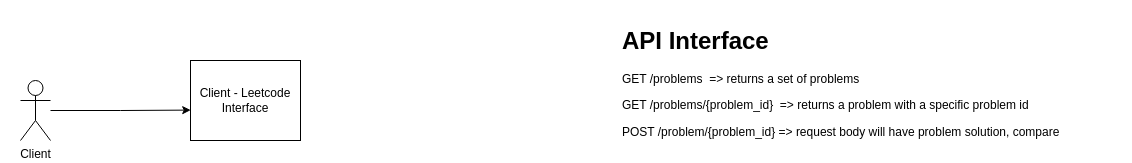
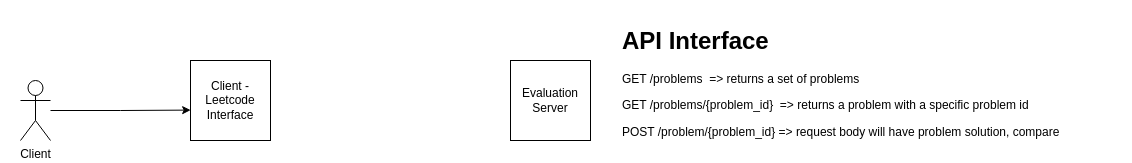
(246, 101) -> (231, 101)
none -> (551, 101)
